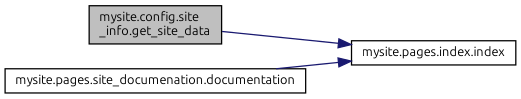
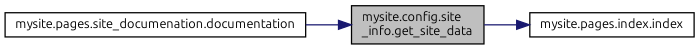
(307, 66) -> (322, 25)
